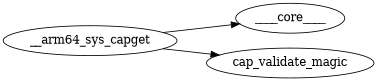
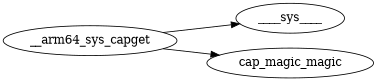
(290, 18) -> (290, 18)
(290, 63) -> (290, 63)
